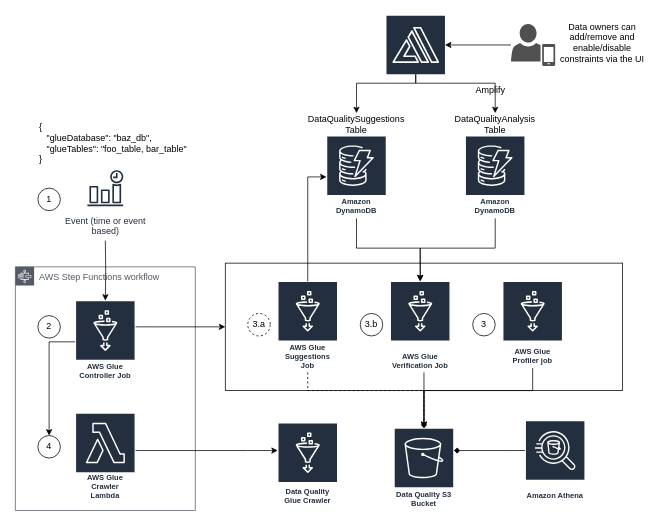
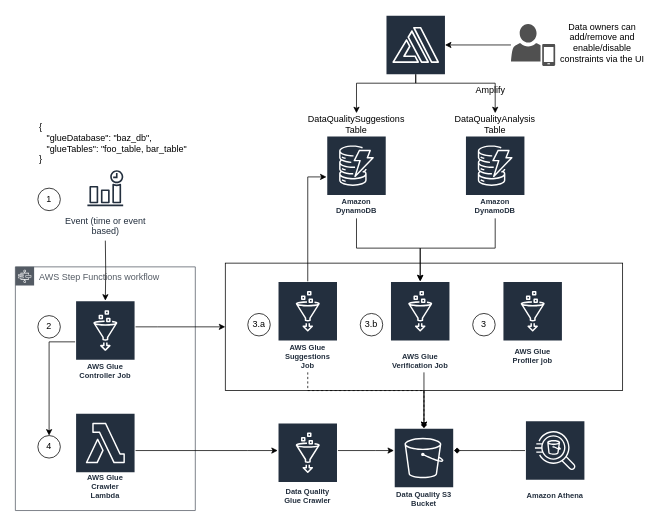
(259, 324) -> (259, 324)
(533, 380) -> none
none -> (363, 450)
